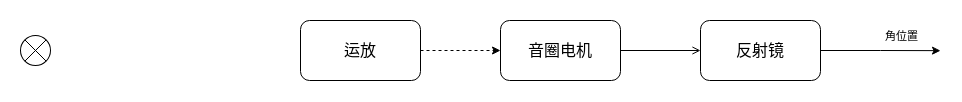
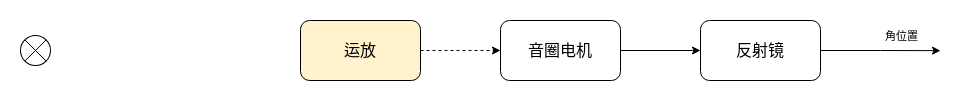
(361, 51) -> (361, 51)
(694, 51) -> (692, 51)
